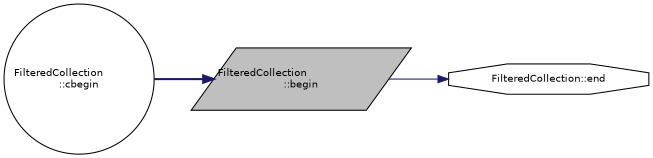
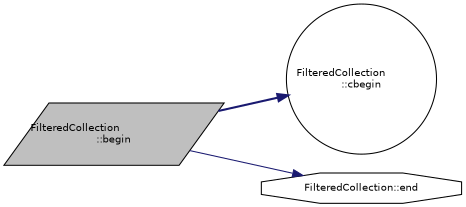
(178, 79) -> (248, 104)
